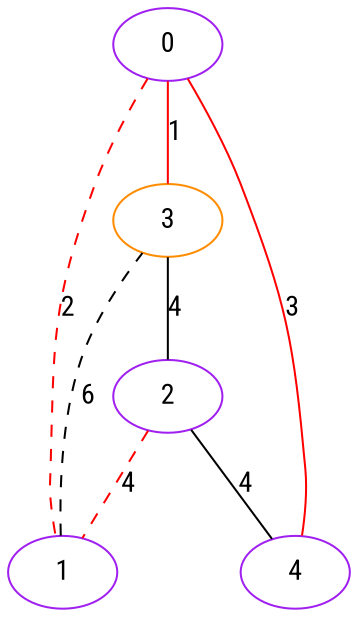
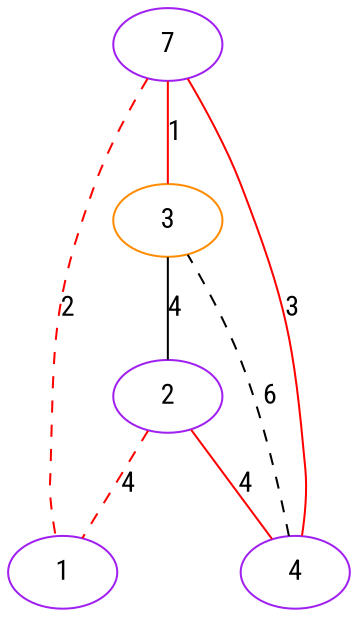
(168, 44) -> (168, 44)
(74, 386) -> (252, 391)
(232, 484) -> (232, 484)
